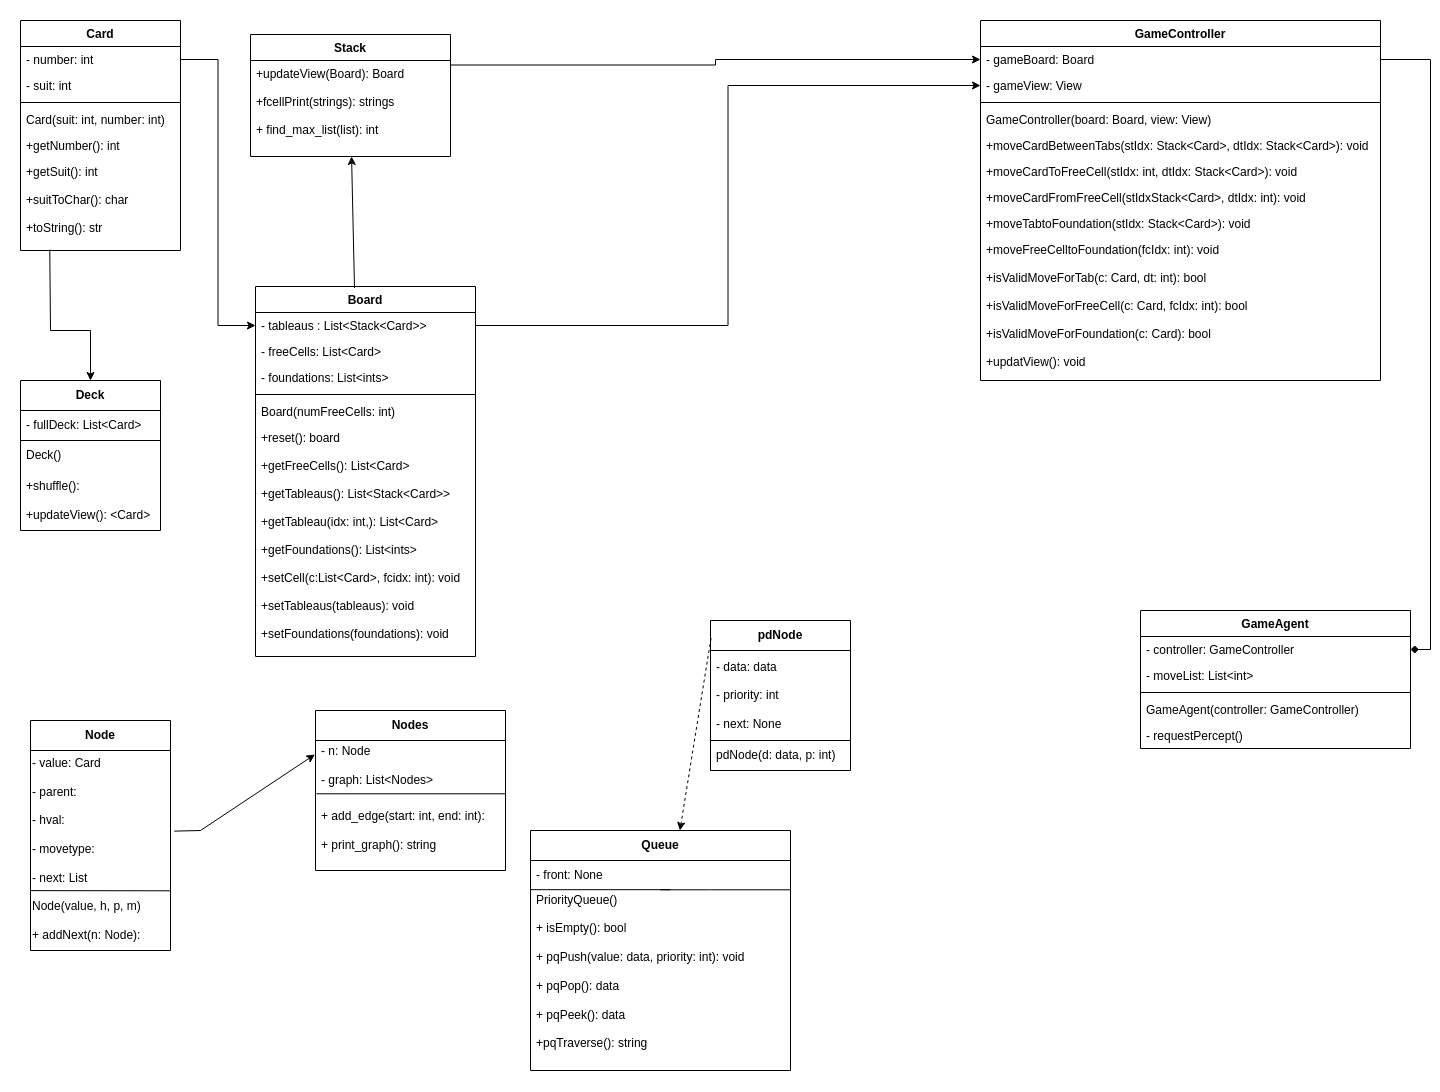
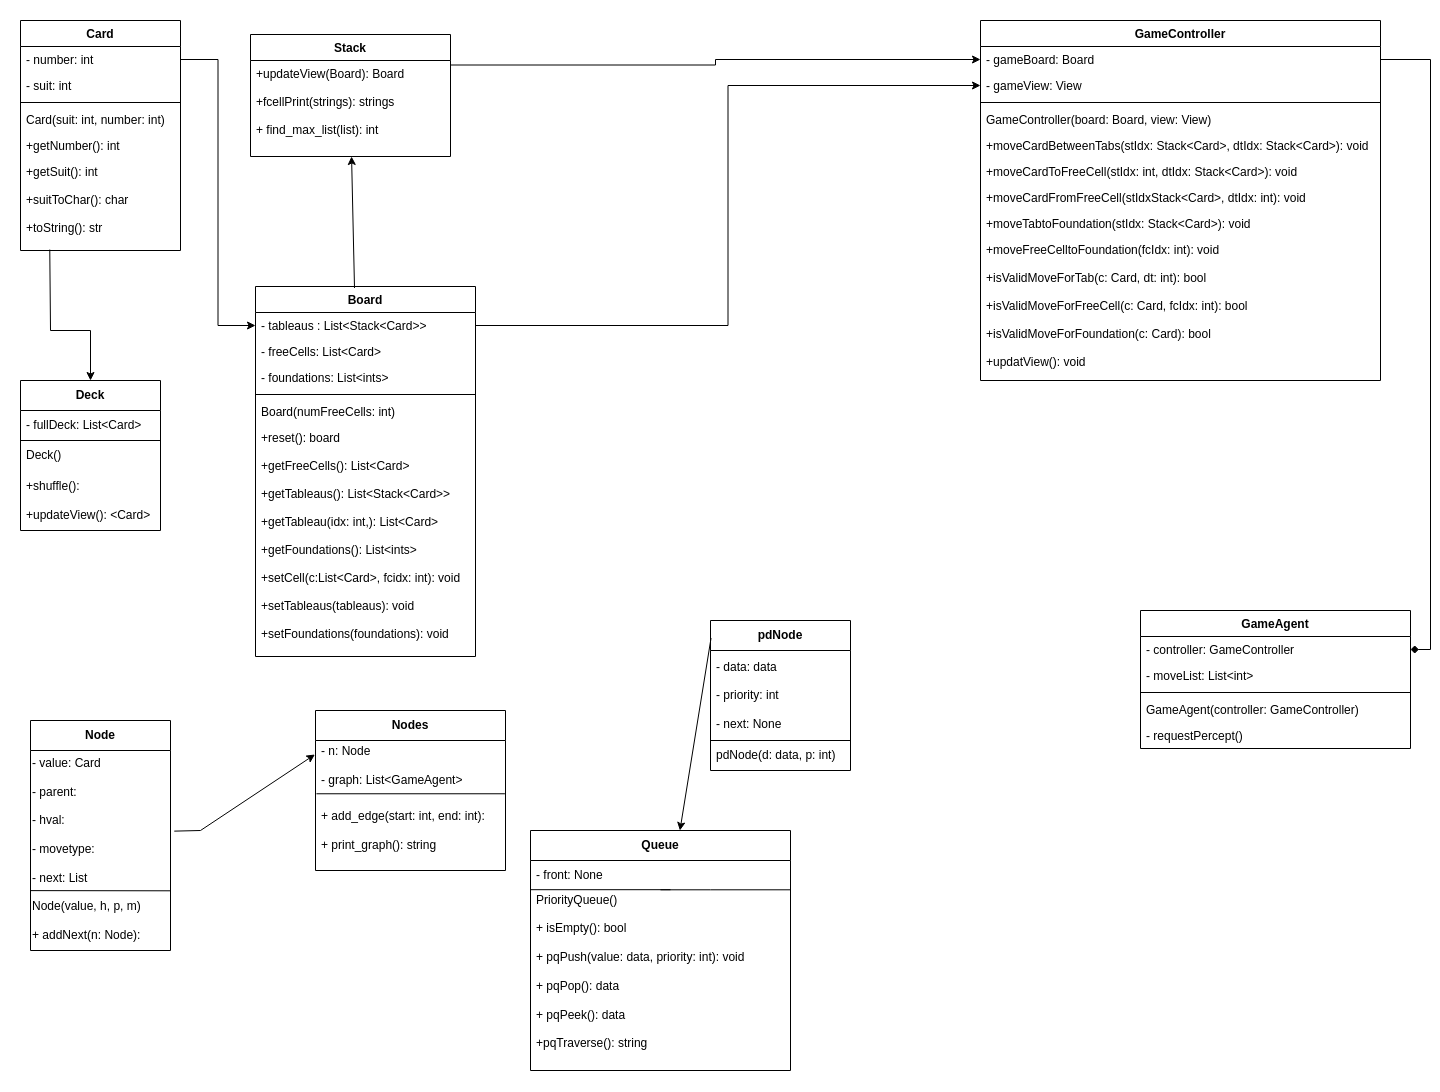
(696, 734) -> (696, 734)
(382, 766) -> (396, 766)
